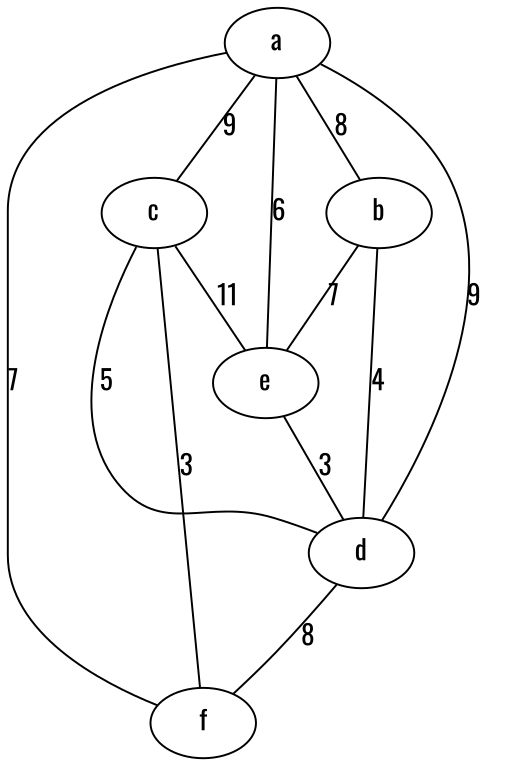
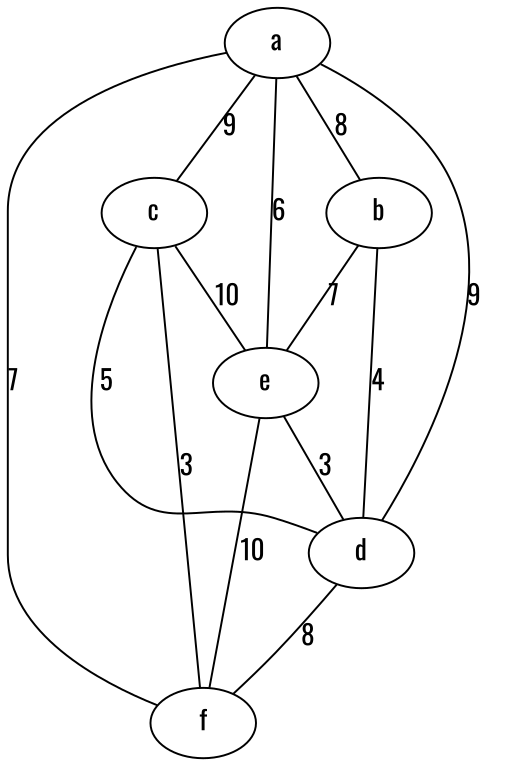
(228, 298) -> (228, 298)
none -> (234, 553)
